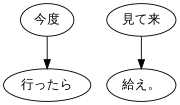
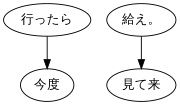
(47, 48) -> (47, 48)
(141, 48) -> (141, 48)
